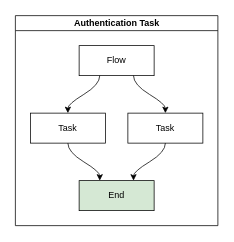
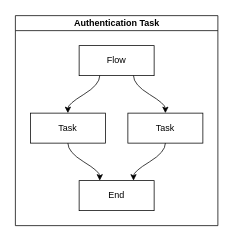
(117, 195) -> (117, 195)
